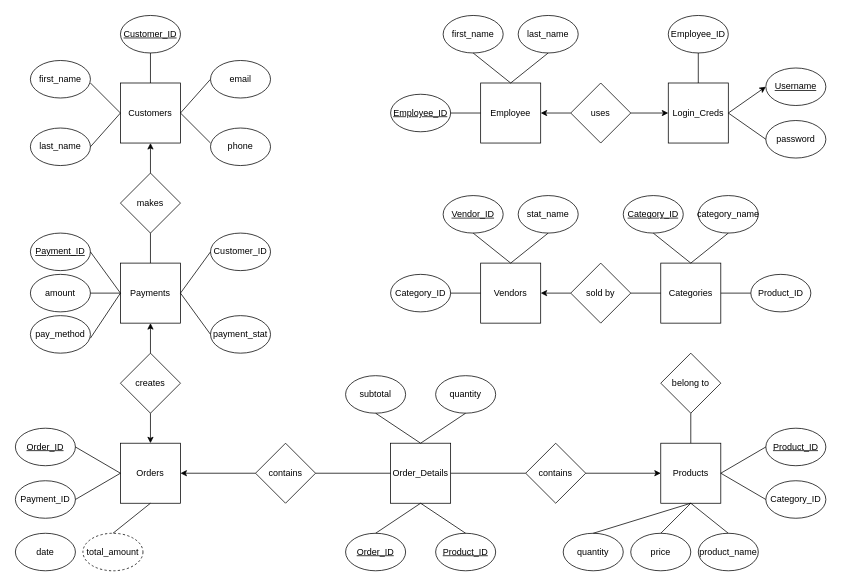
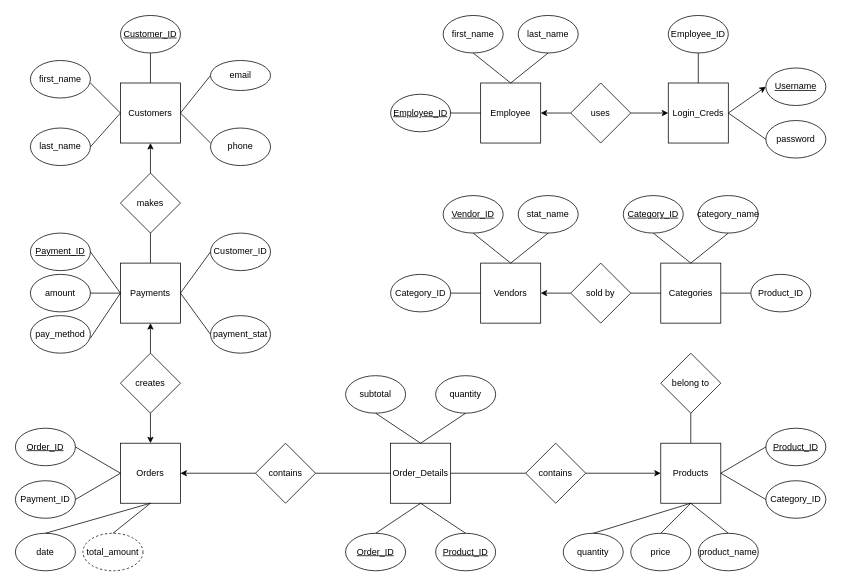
(240, 79) -> (240, 75)
none -> (94, 519)
